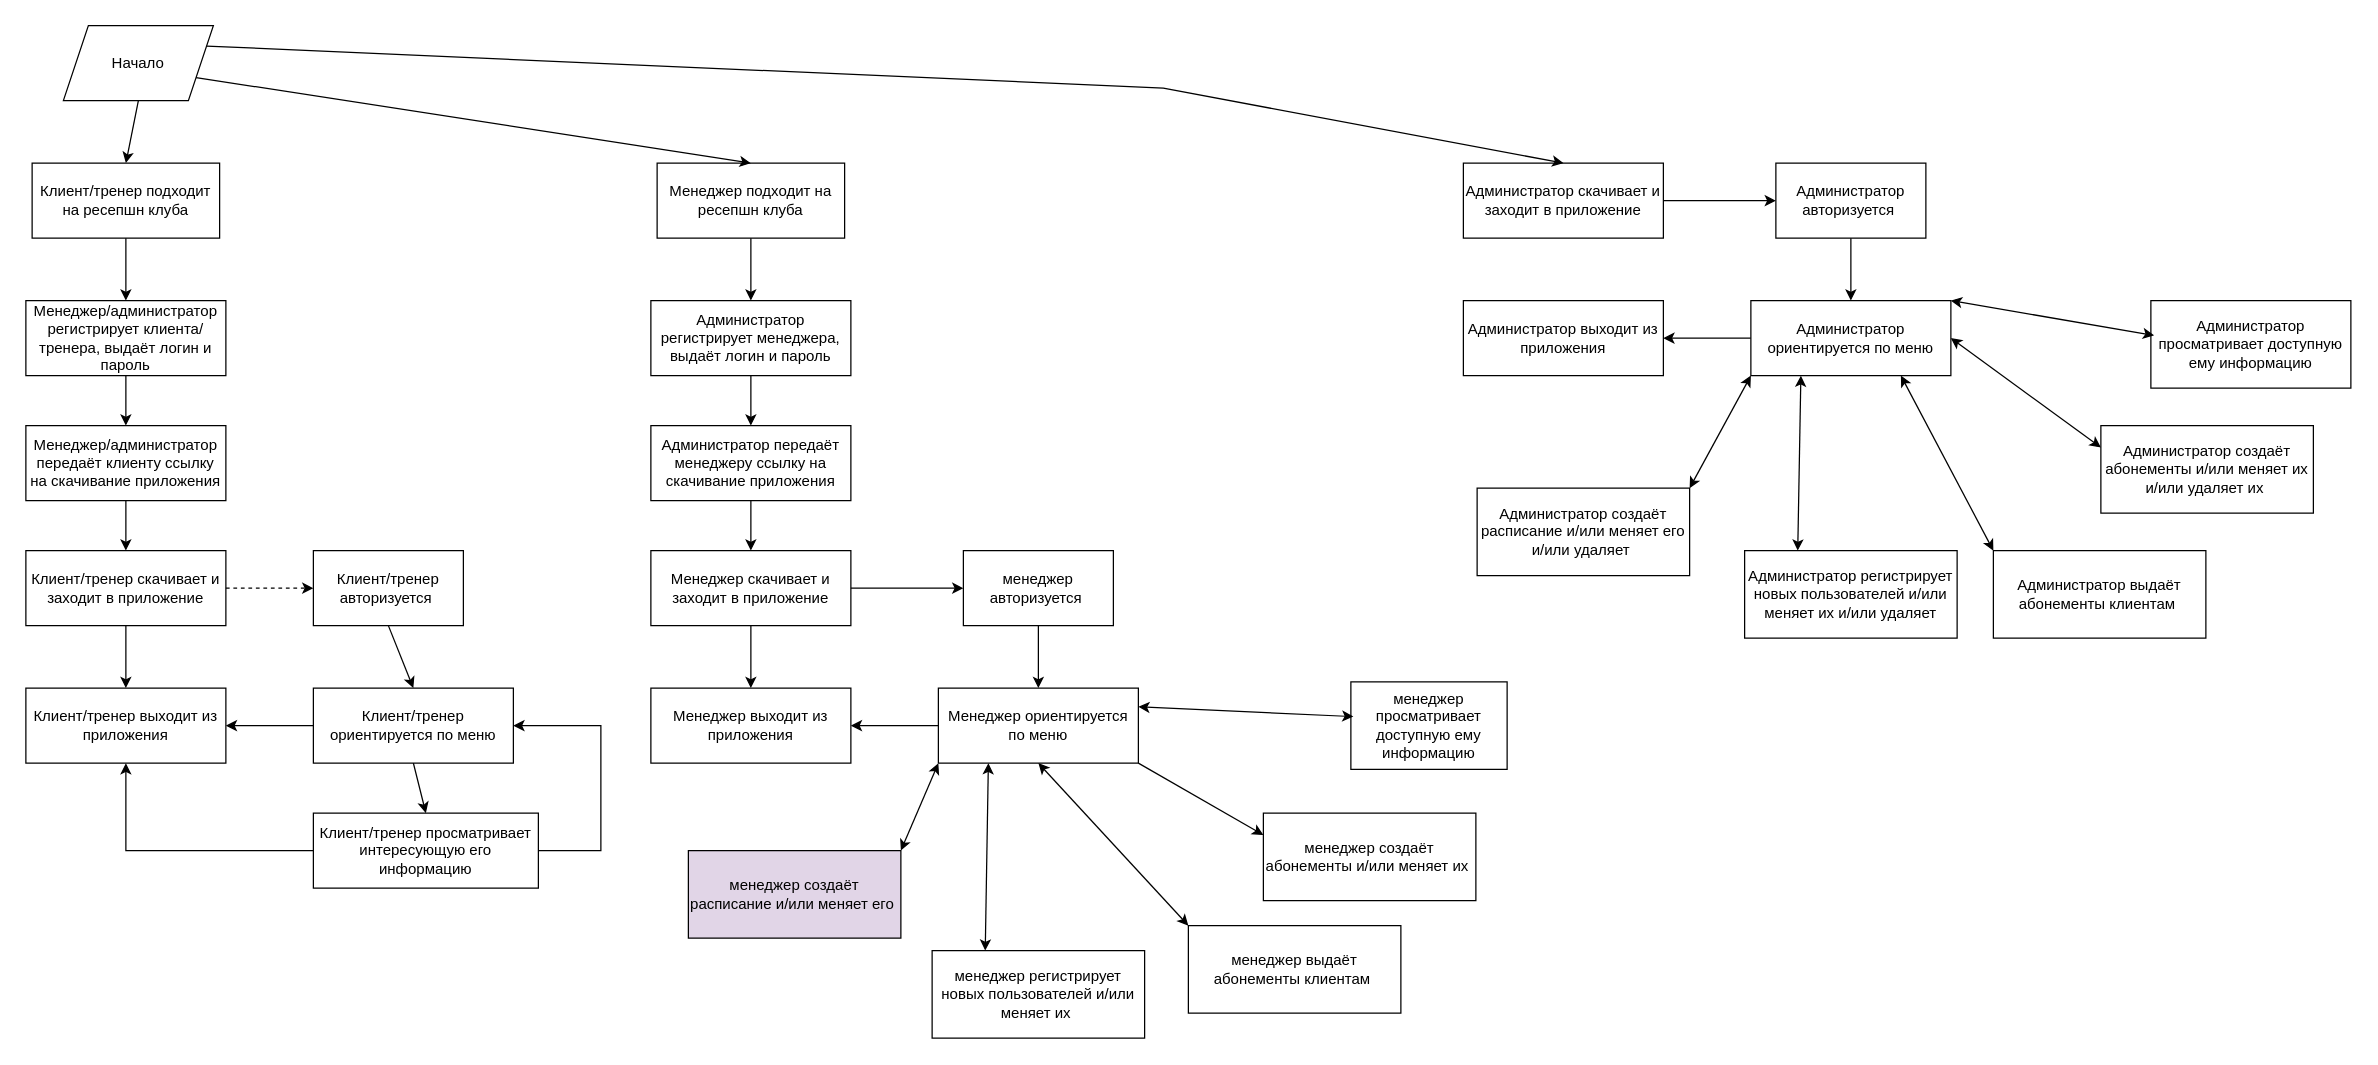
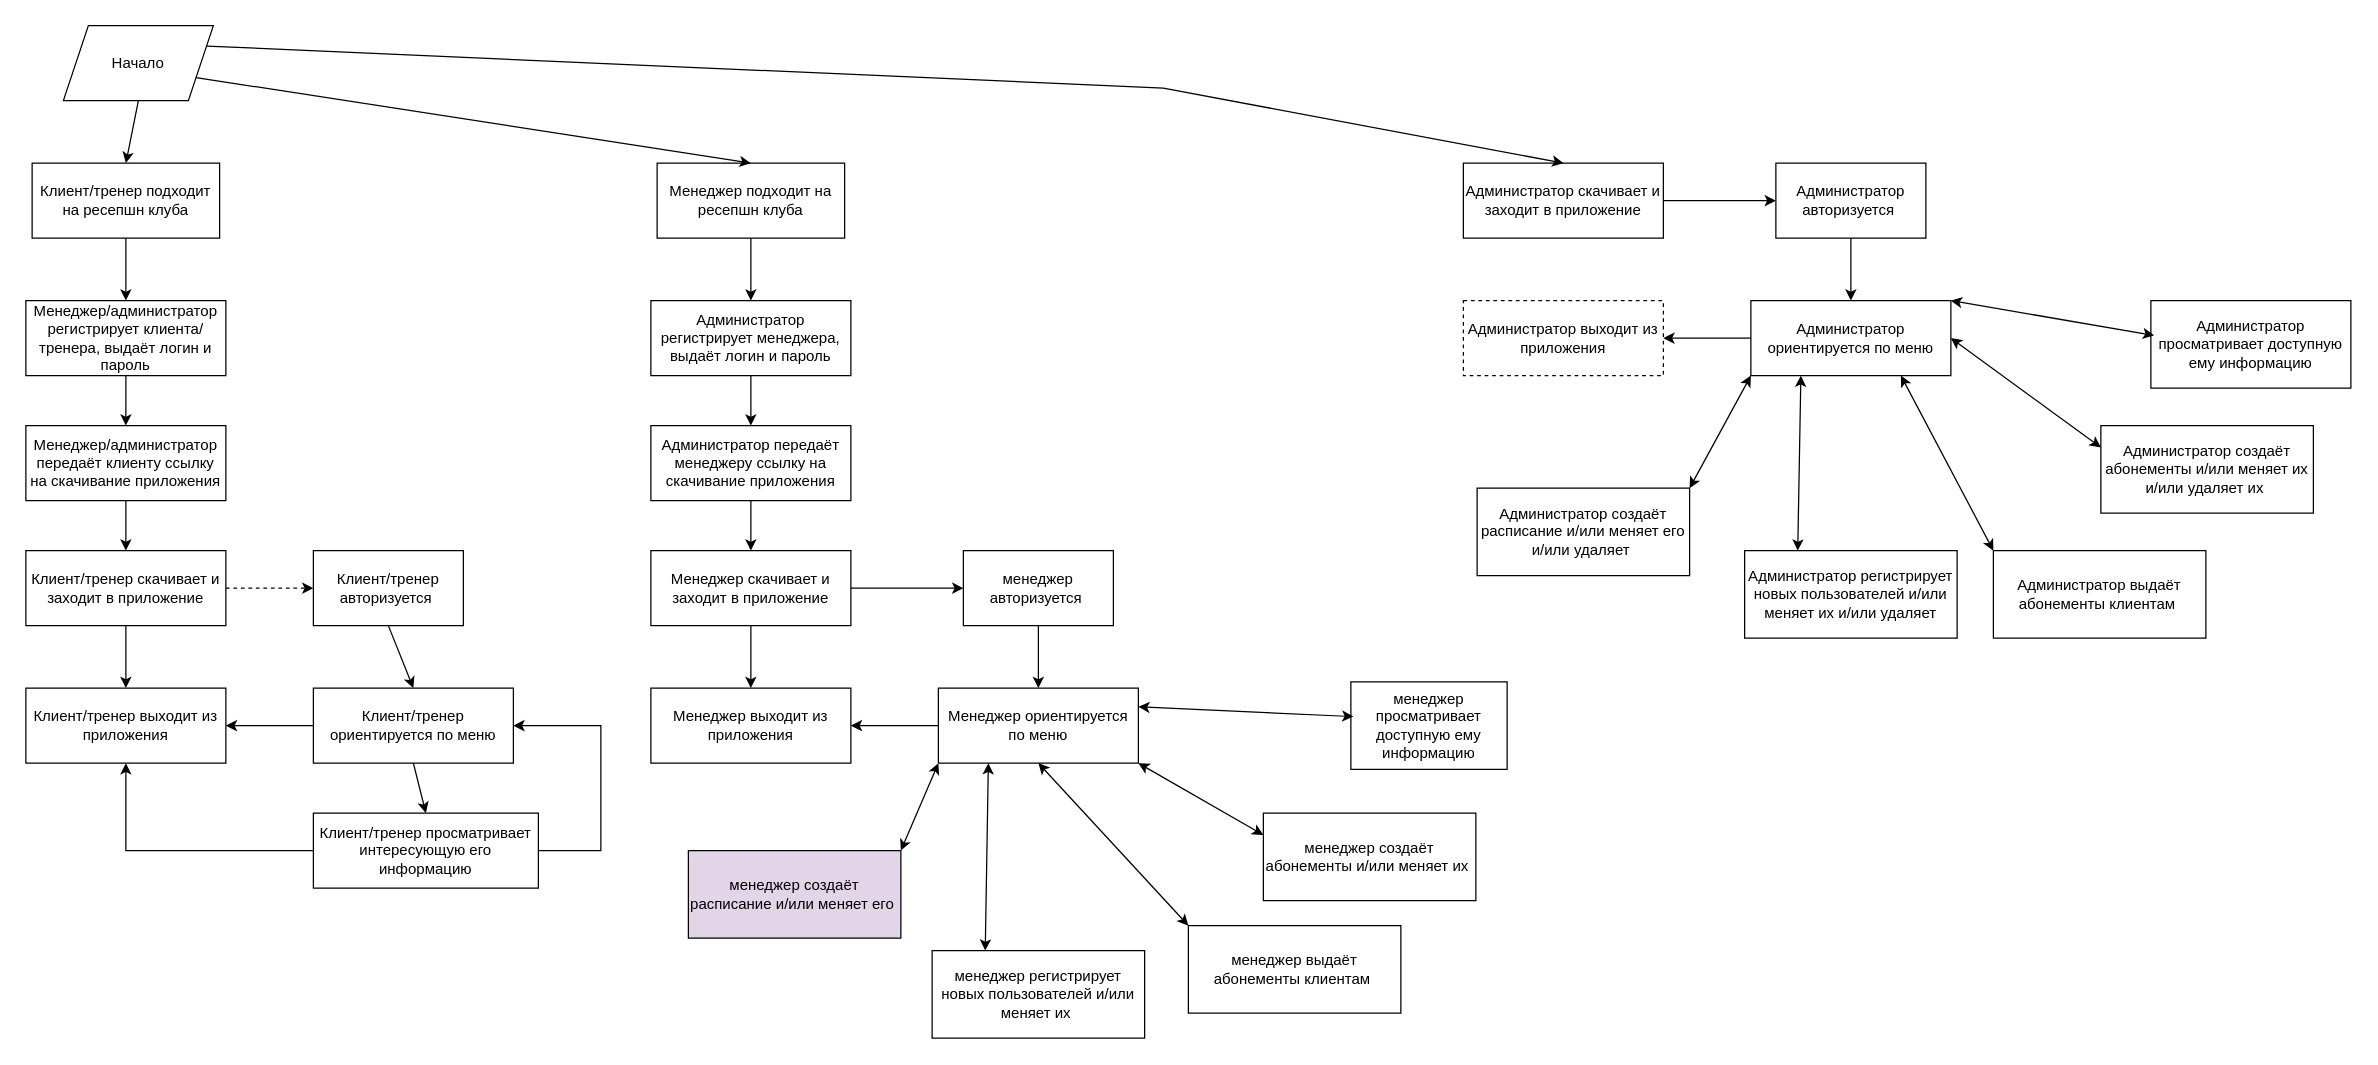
(1563, 338) -> (1563, 338)
(1142, 766) -> (1146, 768)
